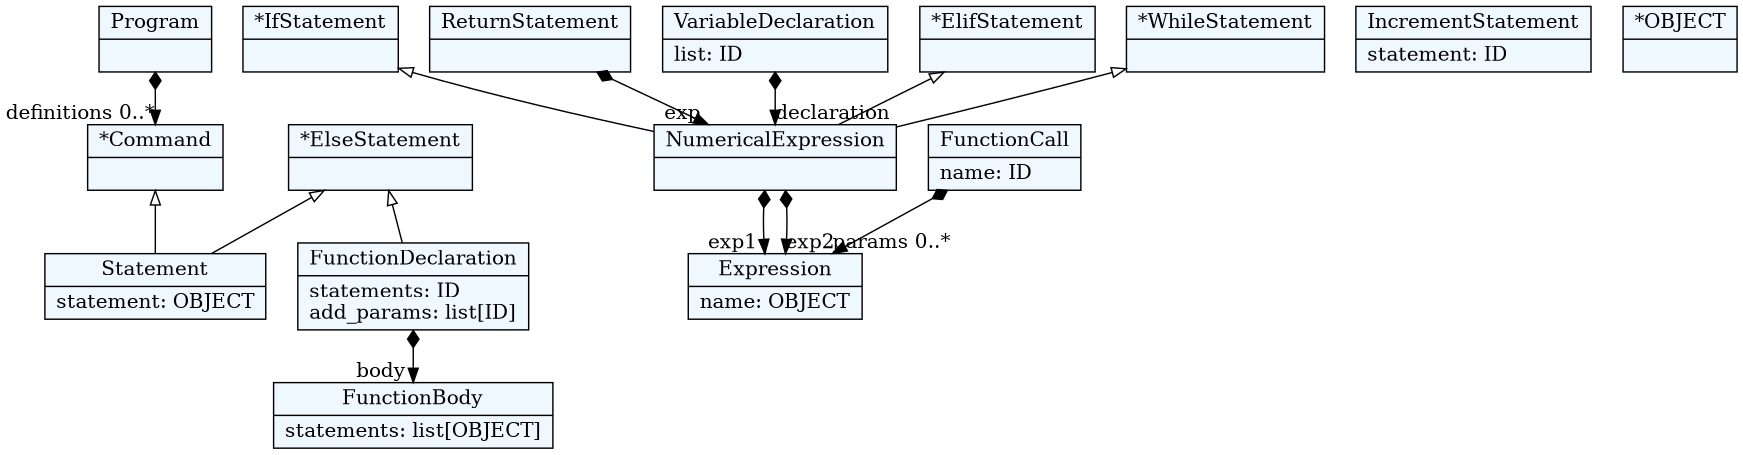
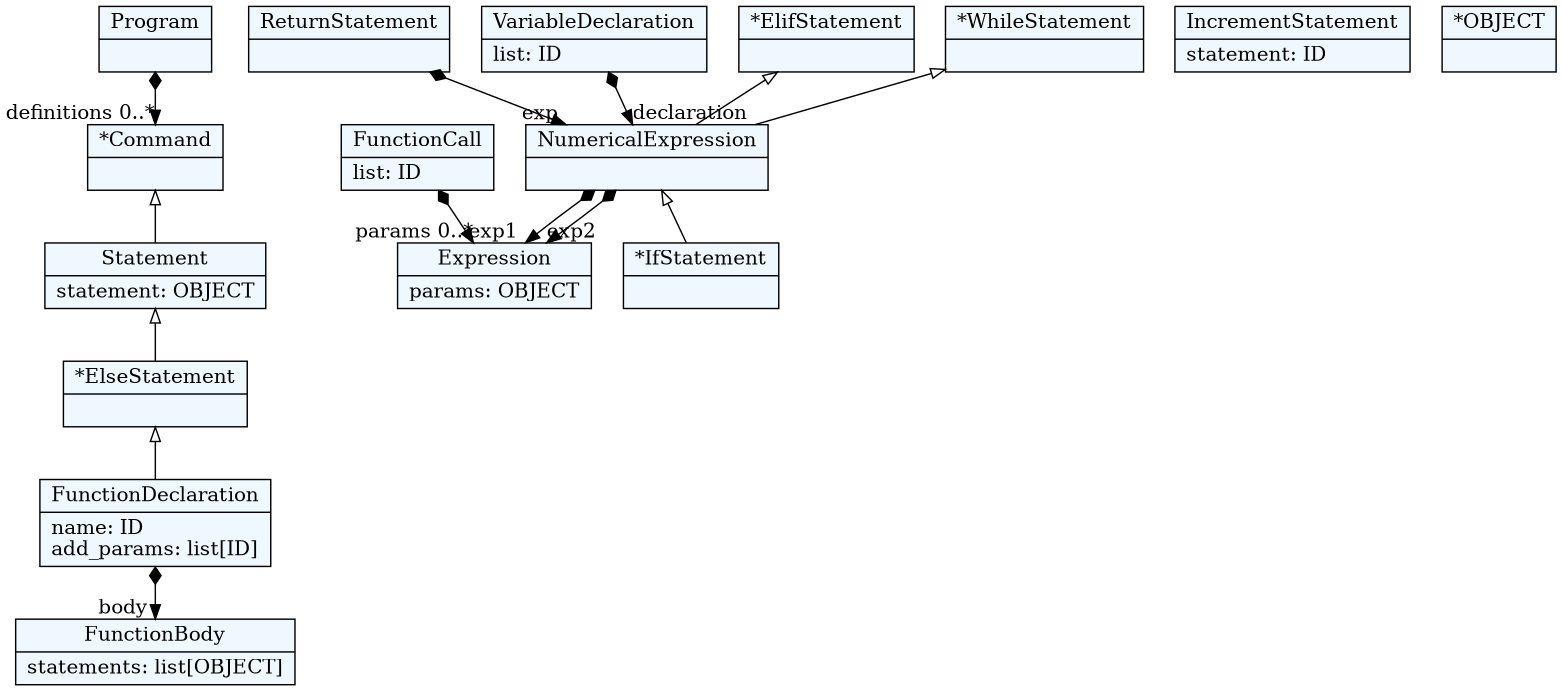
(533, 104) -> (677, 223)
(986, 173) -> (388, 173)
(262, 225) -> (155, 342)
(385, 291) -> (98, 528)
(775, 302) -> (494, 291)
